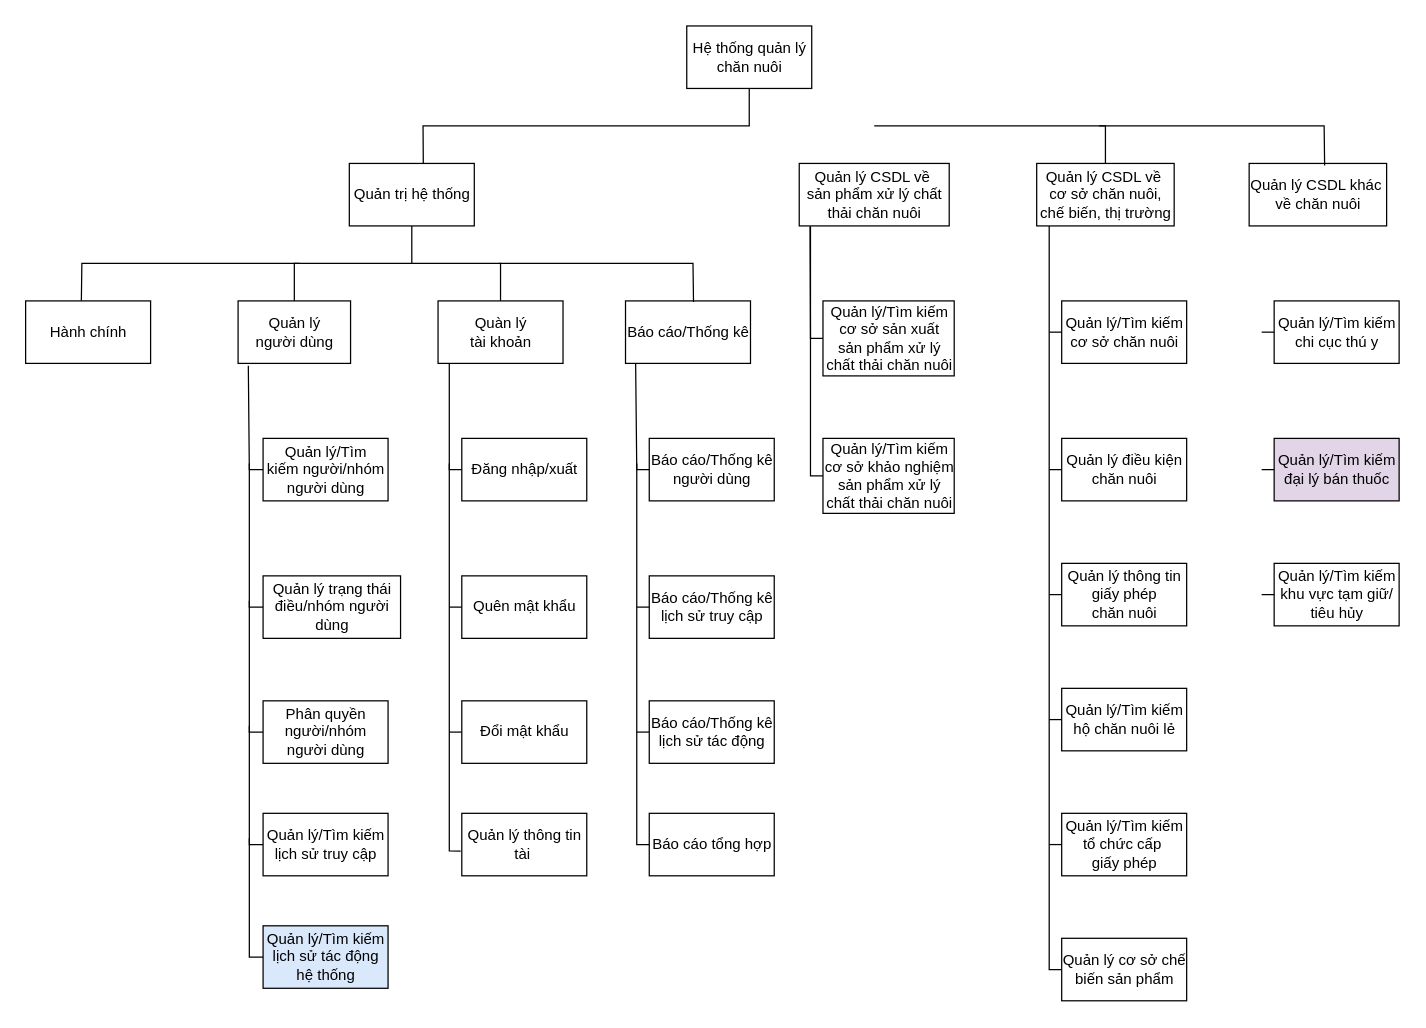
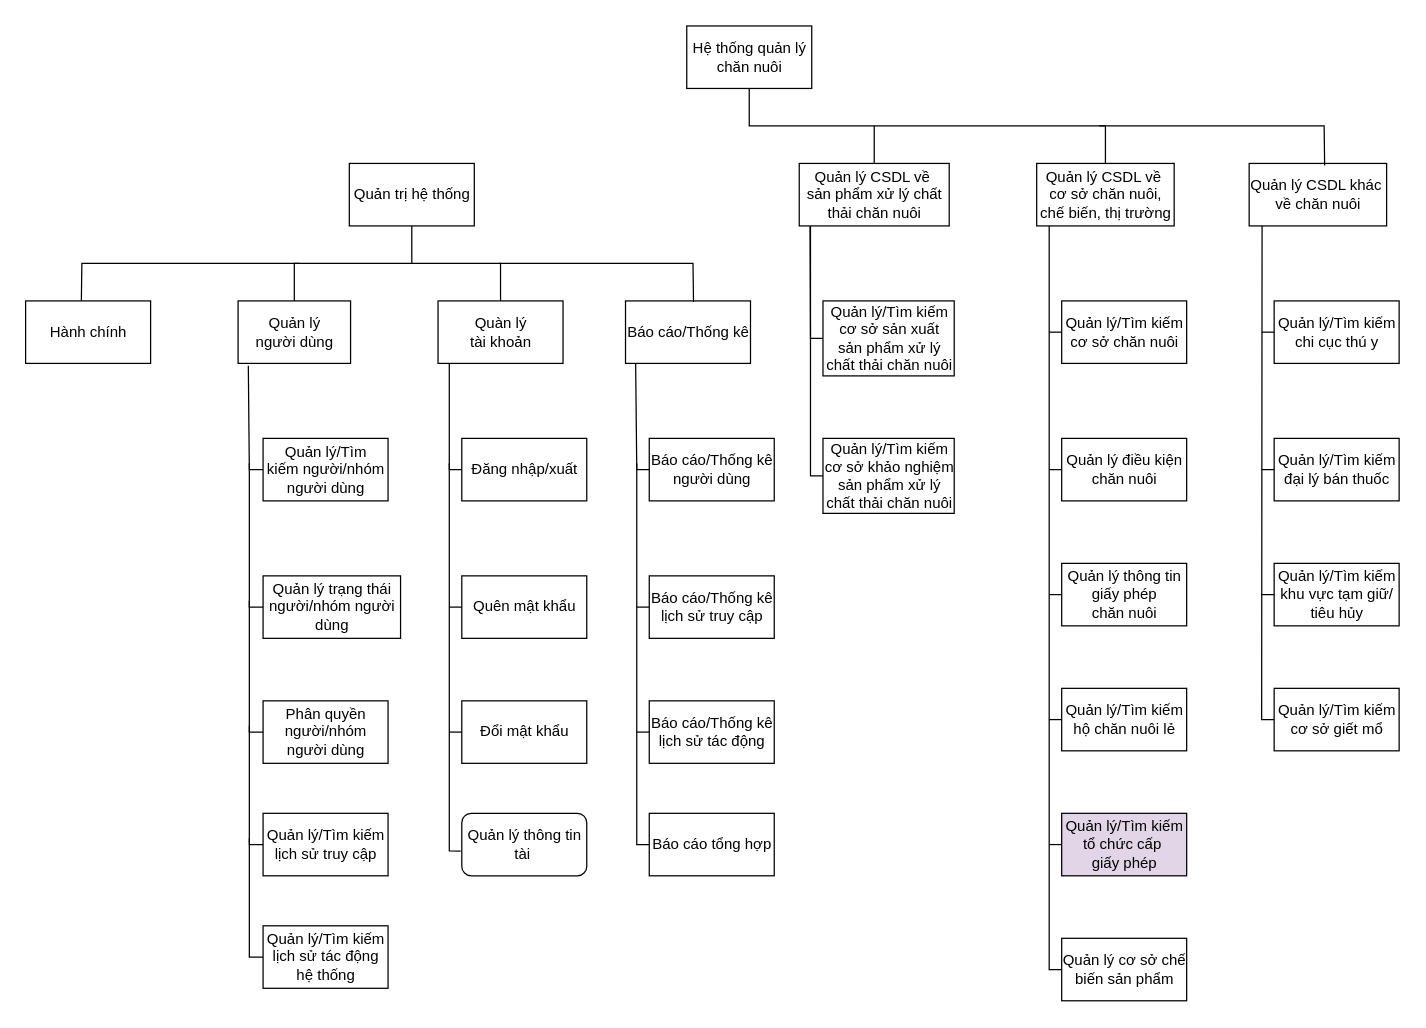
(567, 126) -> none
none -> (831, 126)
(1337, 469) -> (1337, 469)
none -> (1262, 479)
(333, 607) -> (333, 607)
none -> (1337, 719)
(524, 844) -> (524, 844)
(1124, 844) -> (1124, 844)
(326, 957) -> (326, 957)
